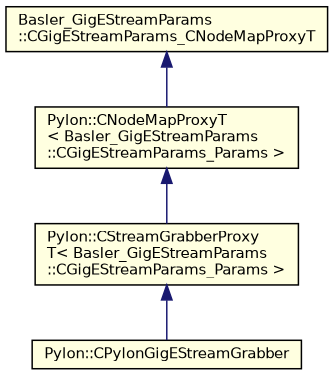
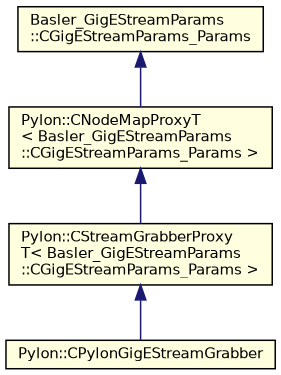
(167, 29) -> (141, 29)
